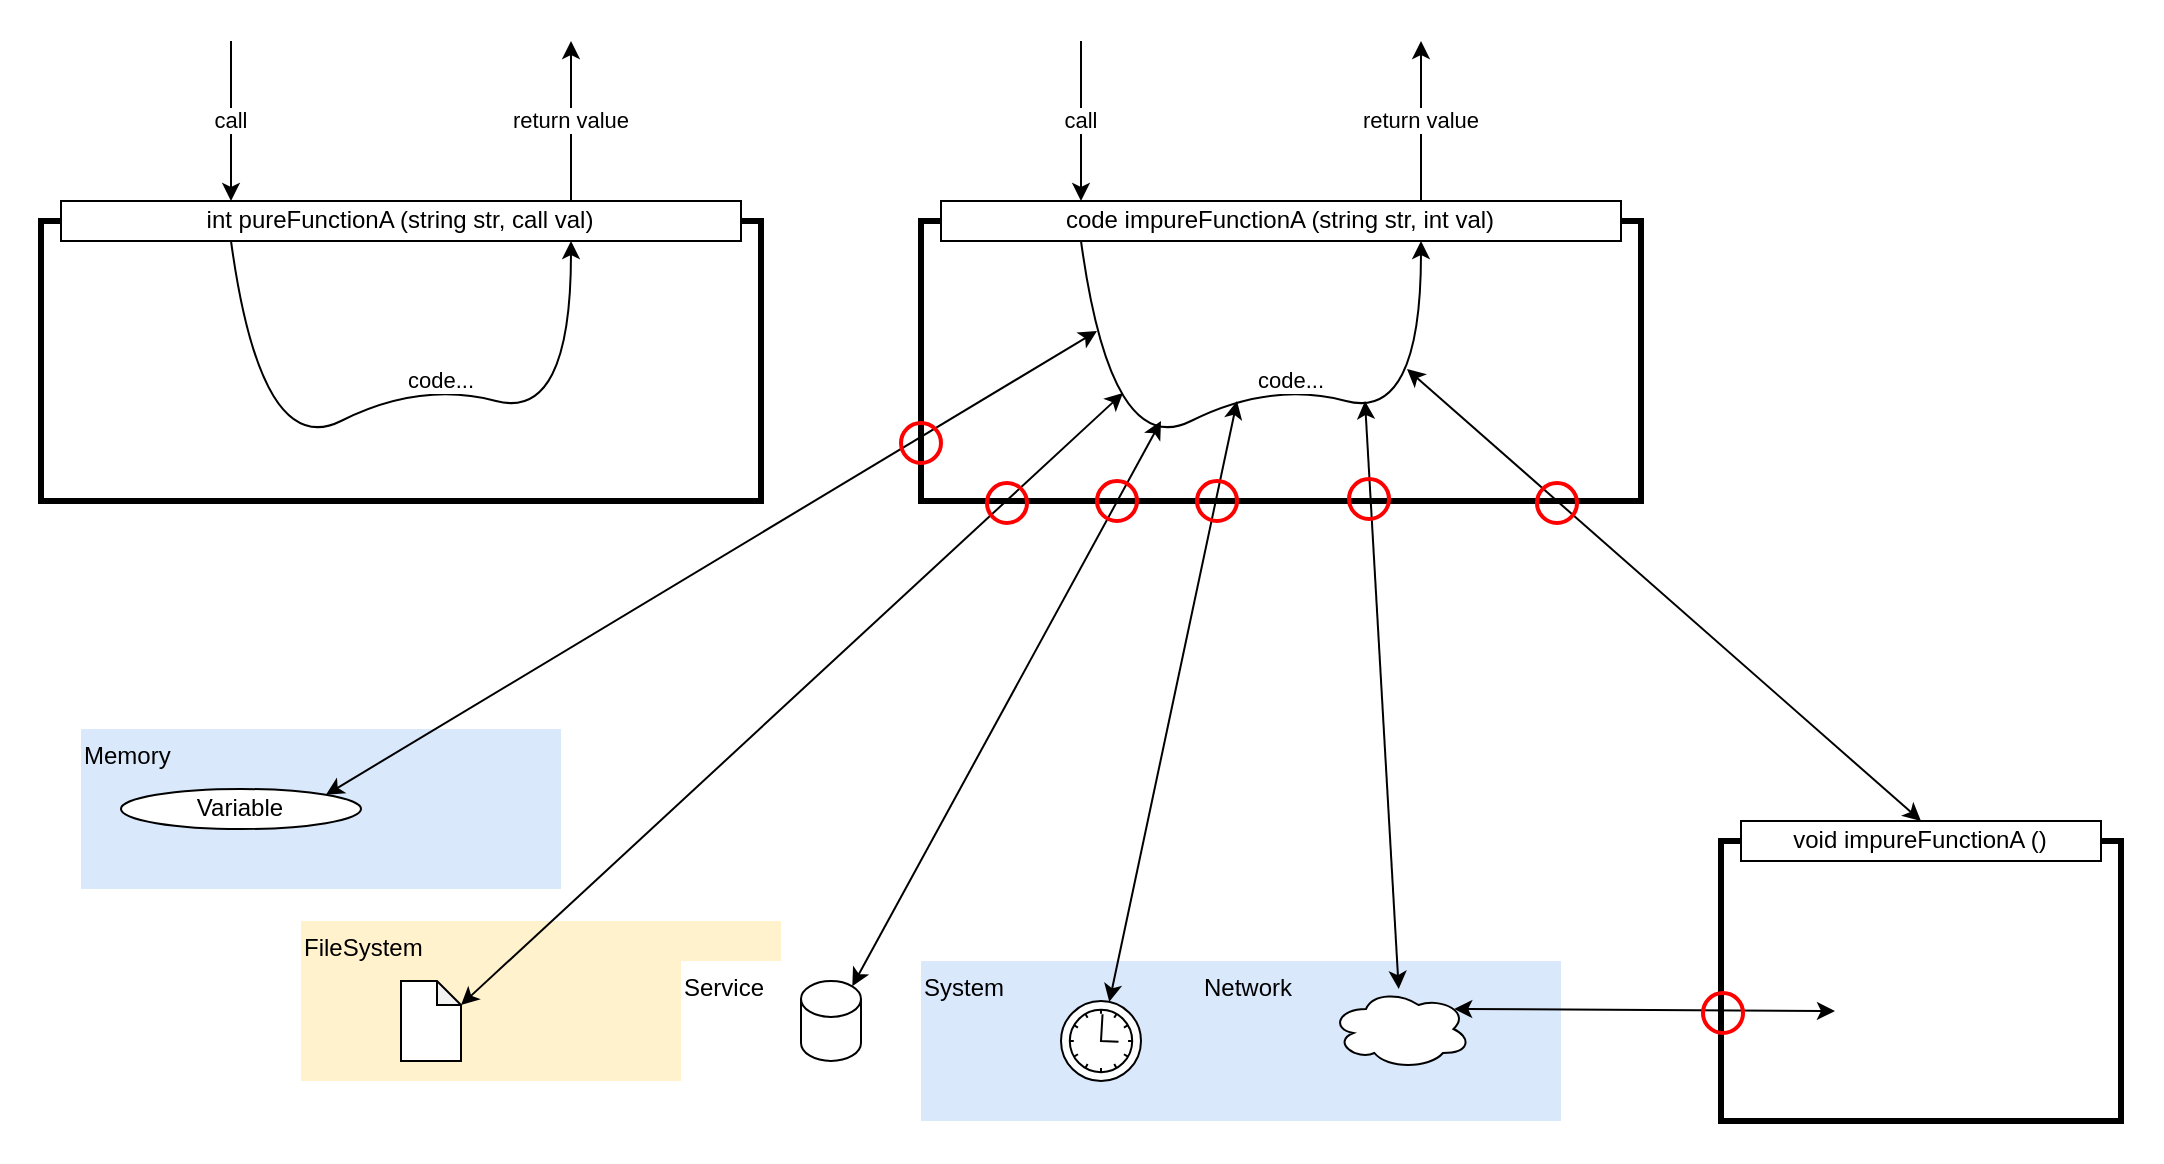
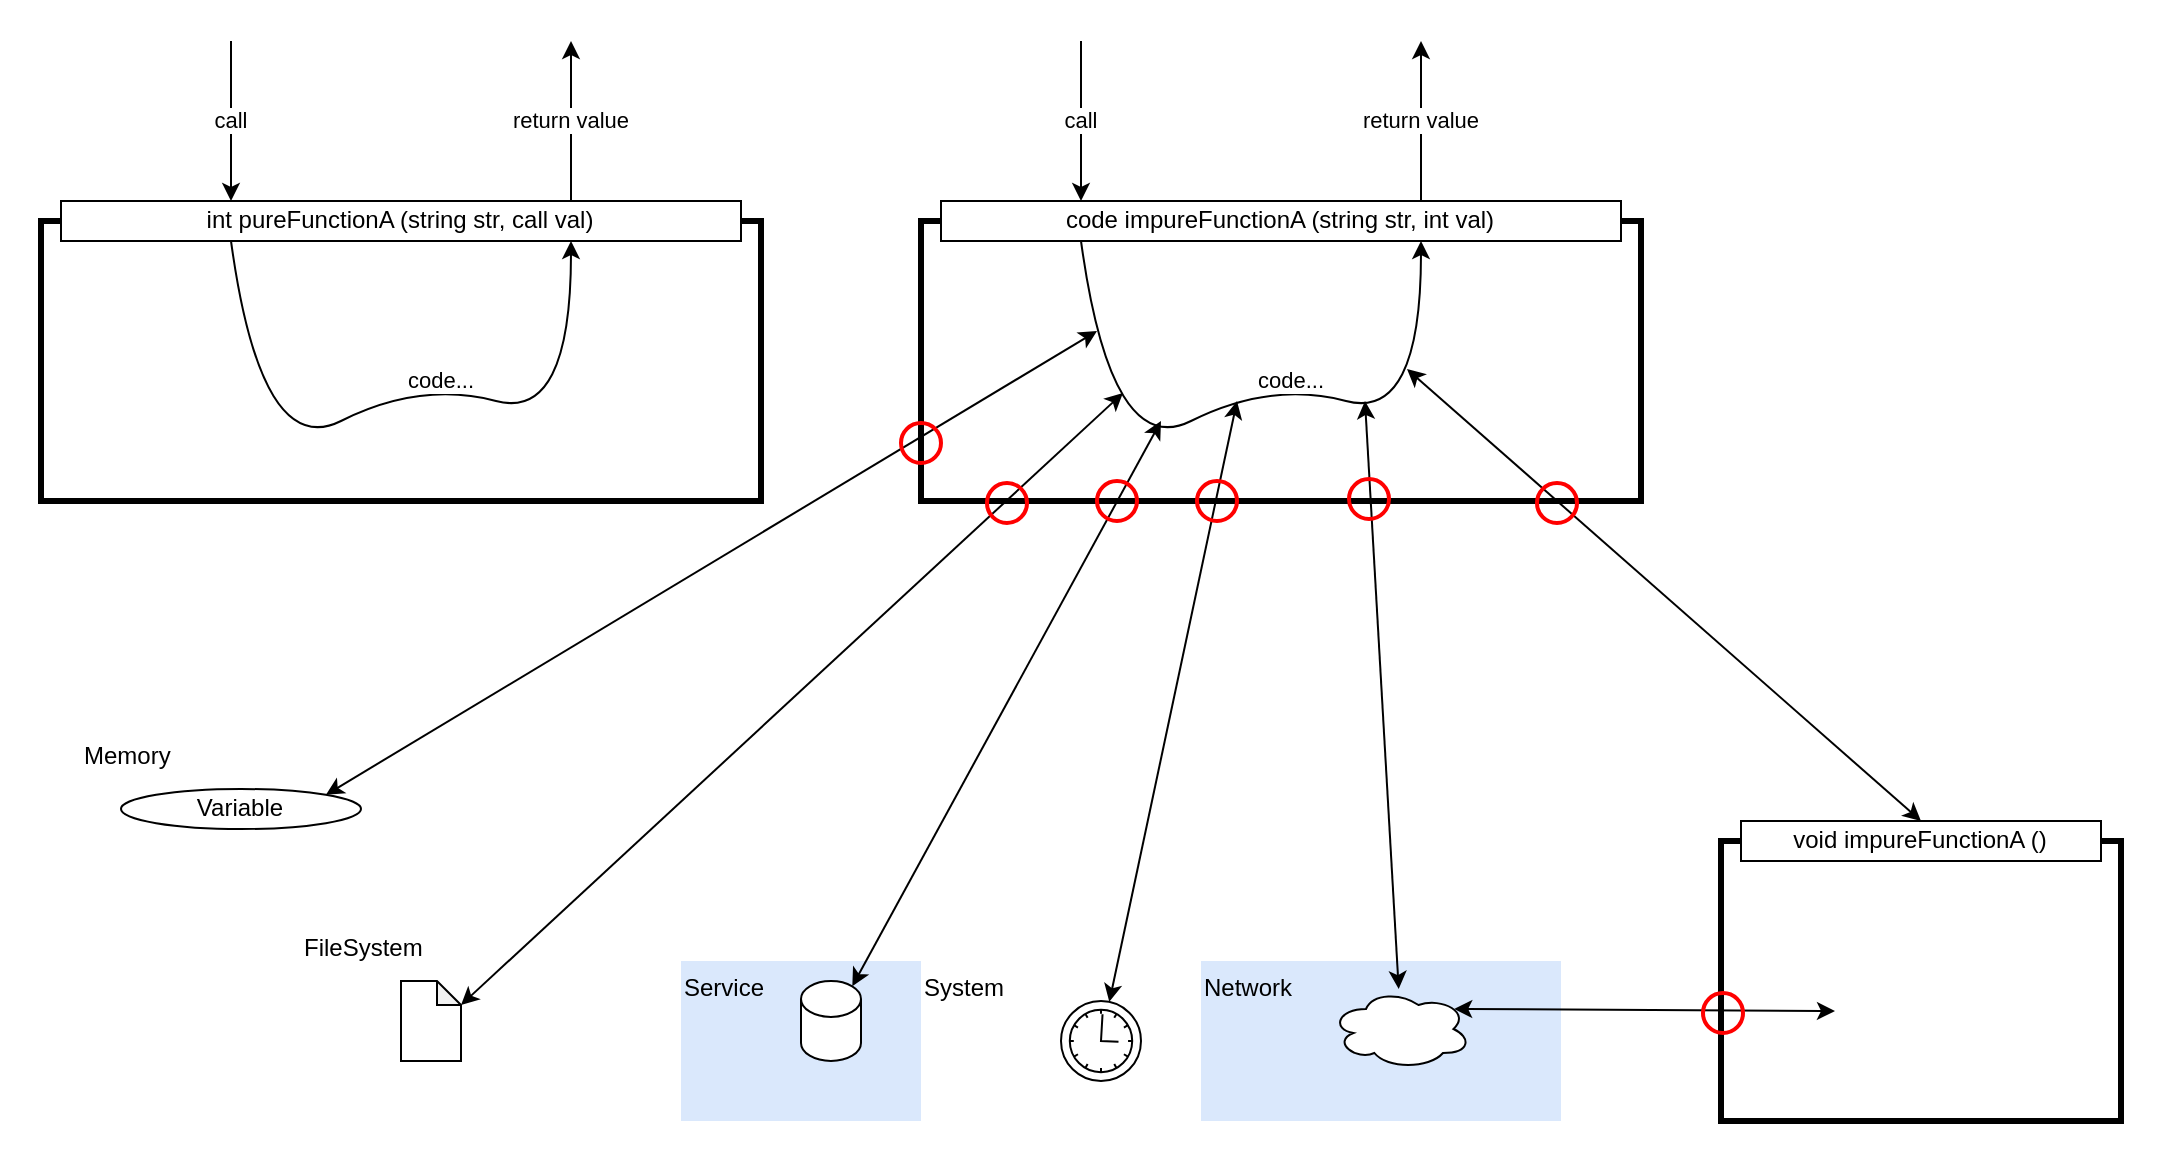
(125, 757) -> (125, 757)
(541, 1001) -> (541, 1001)
(901, 1041) -> (901, 1041)
(1161, 1041) -> (1161, 1041)
